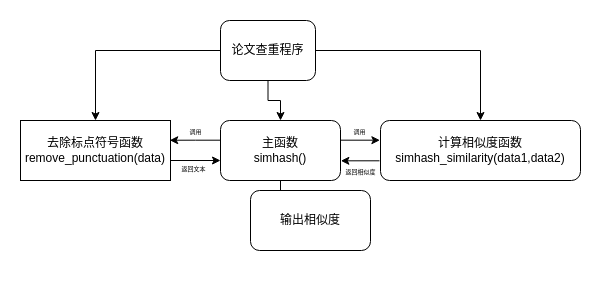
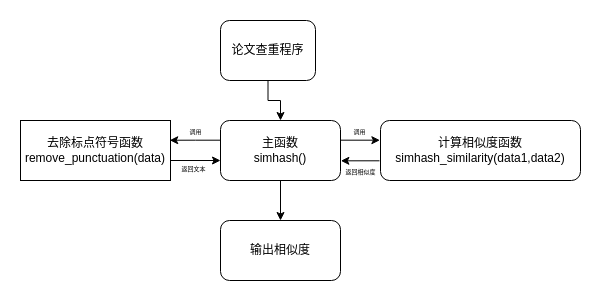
(127, 51) -> none
(430, 51) -> none
(311, 221) -> (281, 251)
